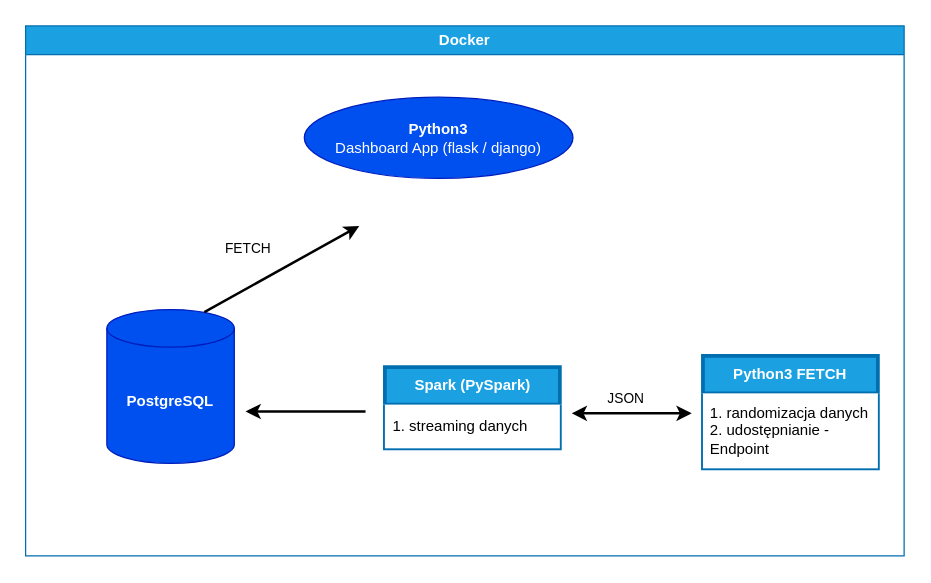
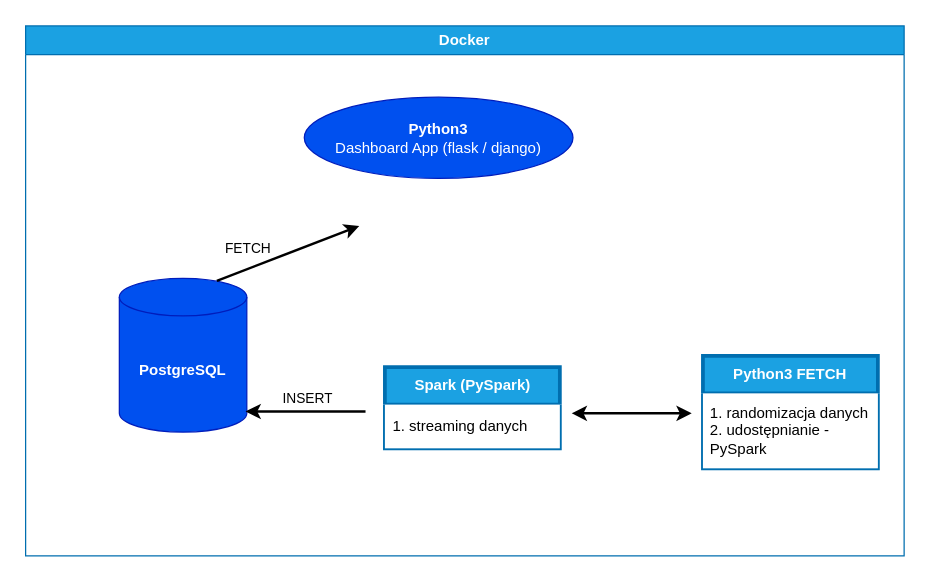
(171, 386) -> (183, 355)
none -> (326, 398)
(651, 398) -> none
(792, 431) -> (792, 431)
